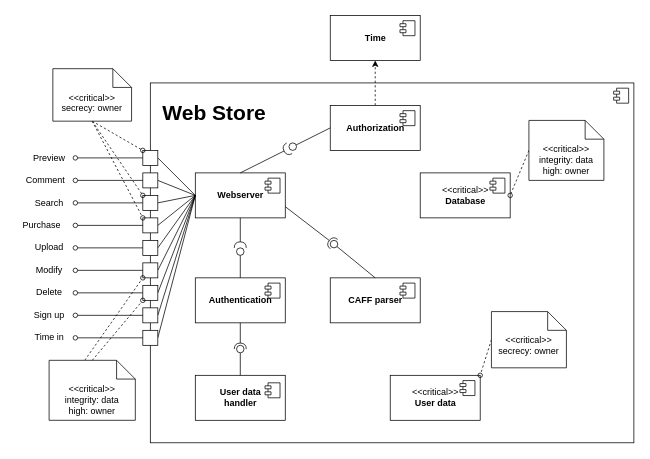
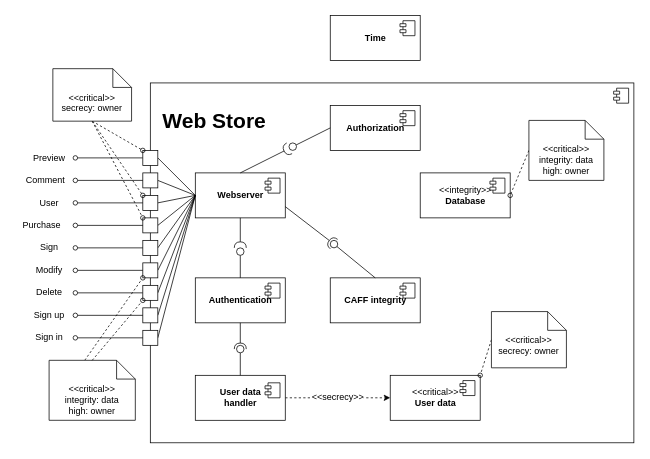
(375, 85) -> none
(214, 113) -> (214, 120)
(466, 195) -> (466, 195)
(50, 203) -> (50, 203)
(50, 248) -> (50, 248)
(376, 300) -> (376, 300)
(50, 338) -> (50, 338)
none -> (335, 398)
